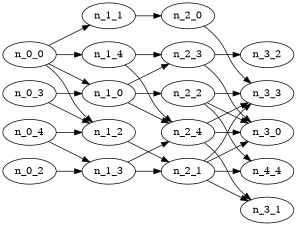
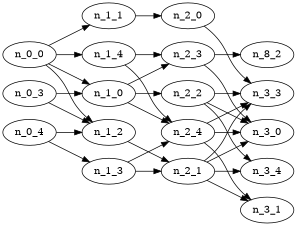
(267, 55) -> (267, 55)
(30, 171) -> none
(267, 171) -> (267, 171)
